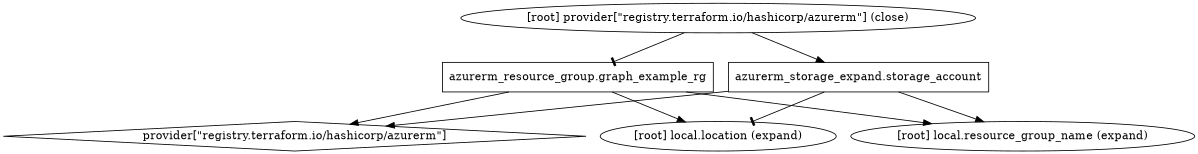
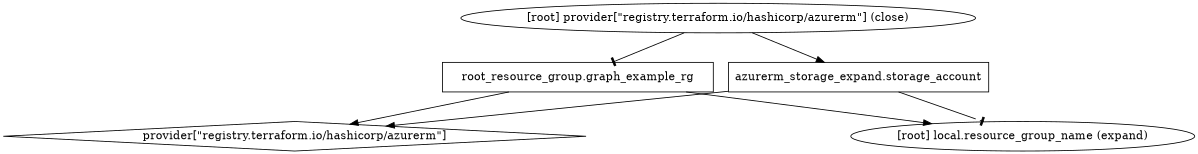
(578, 77) -> (578, 77)
(937, 105) -> (937, 105)
(718, 136) -> none
